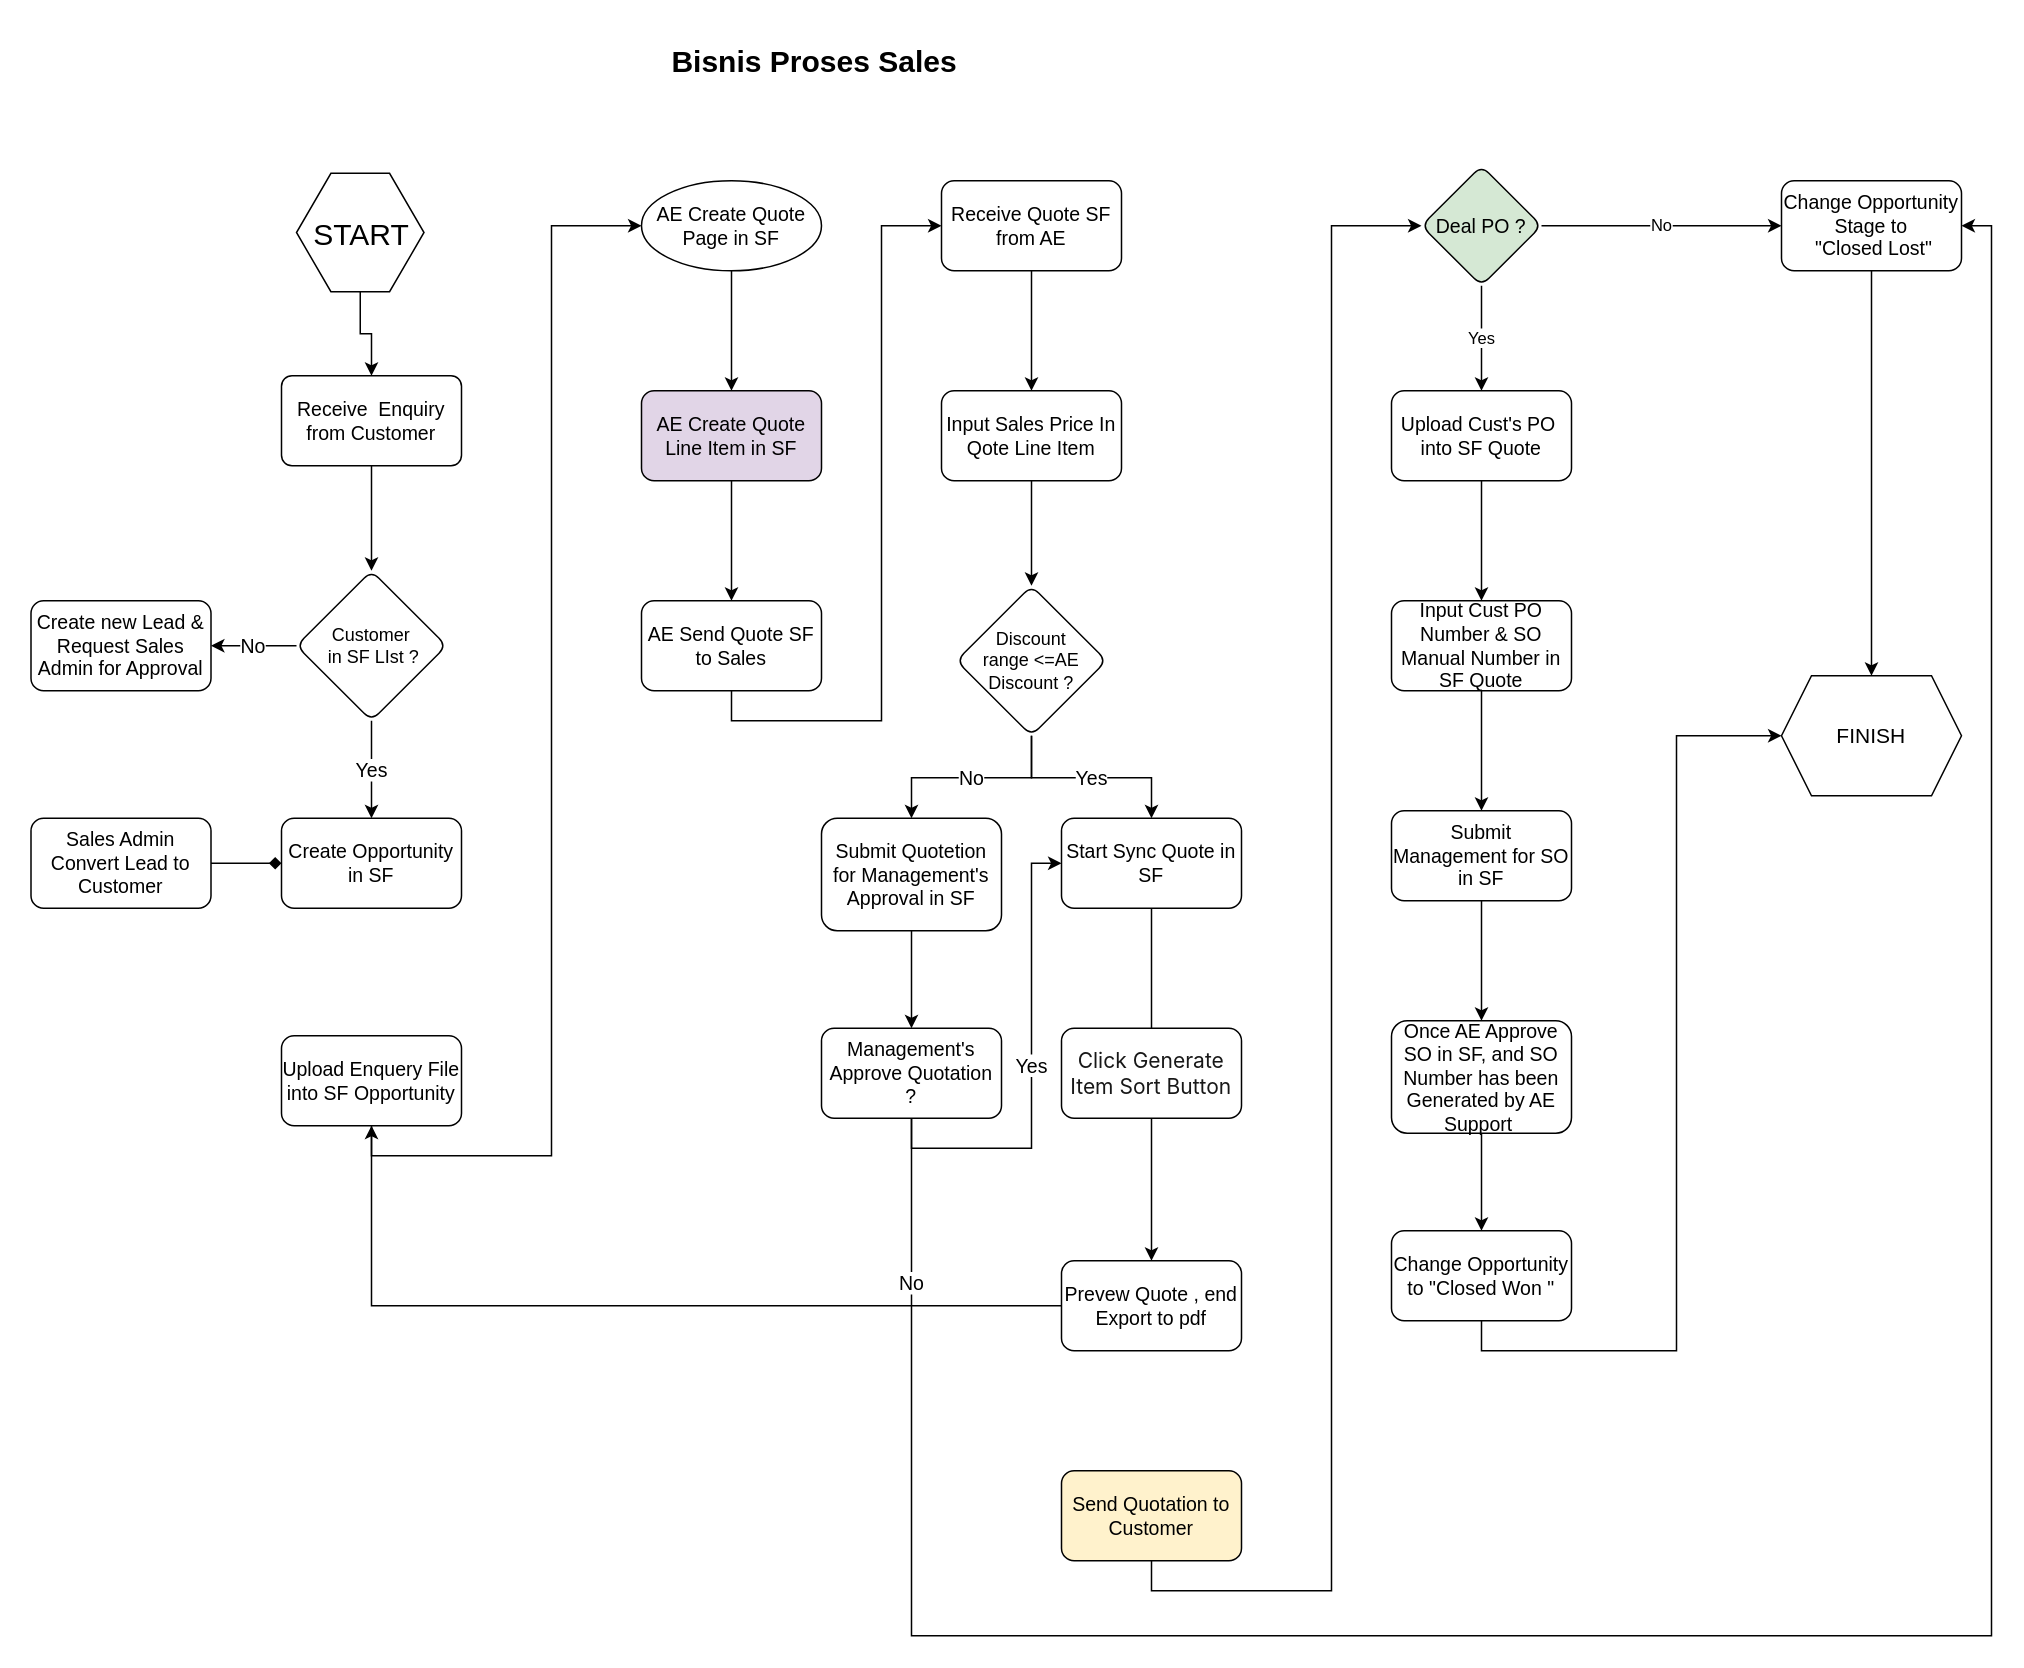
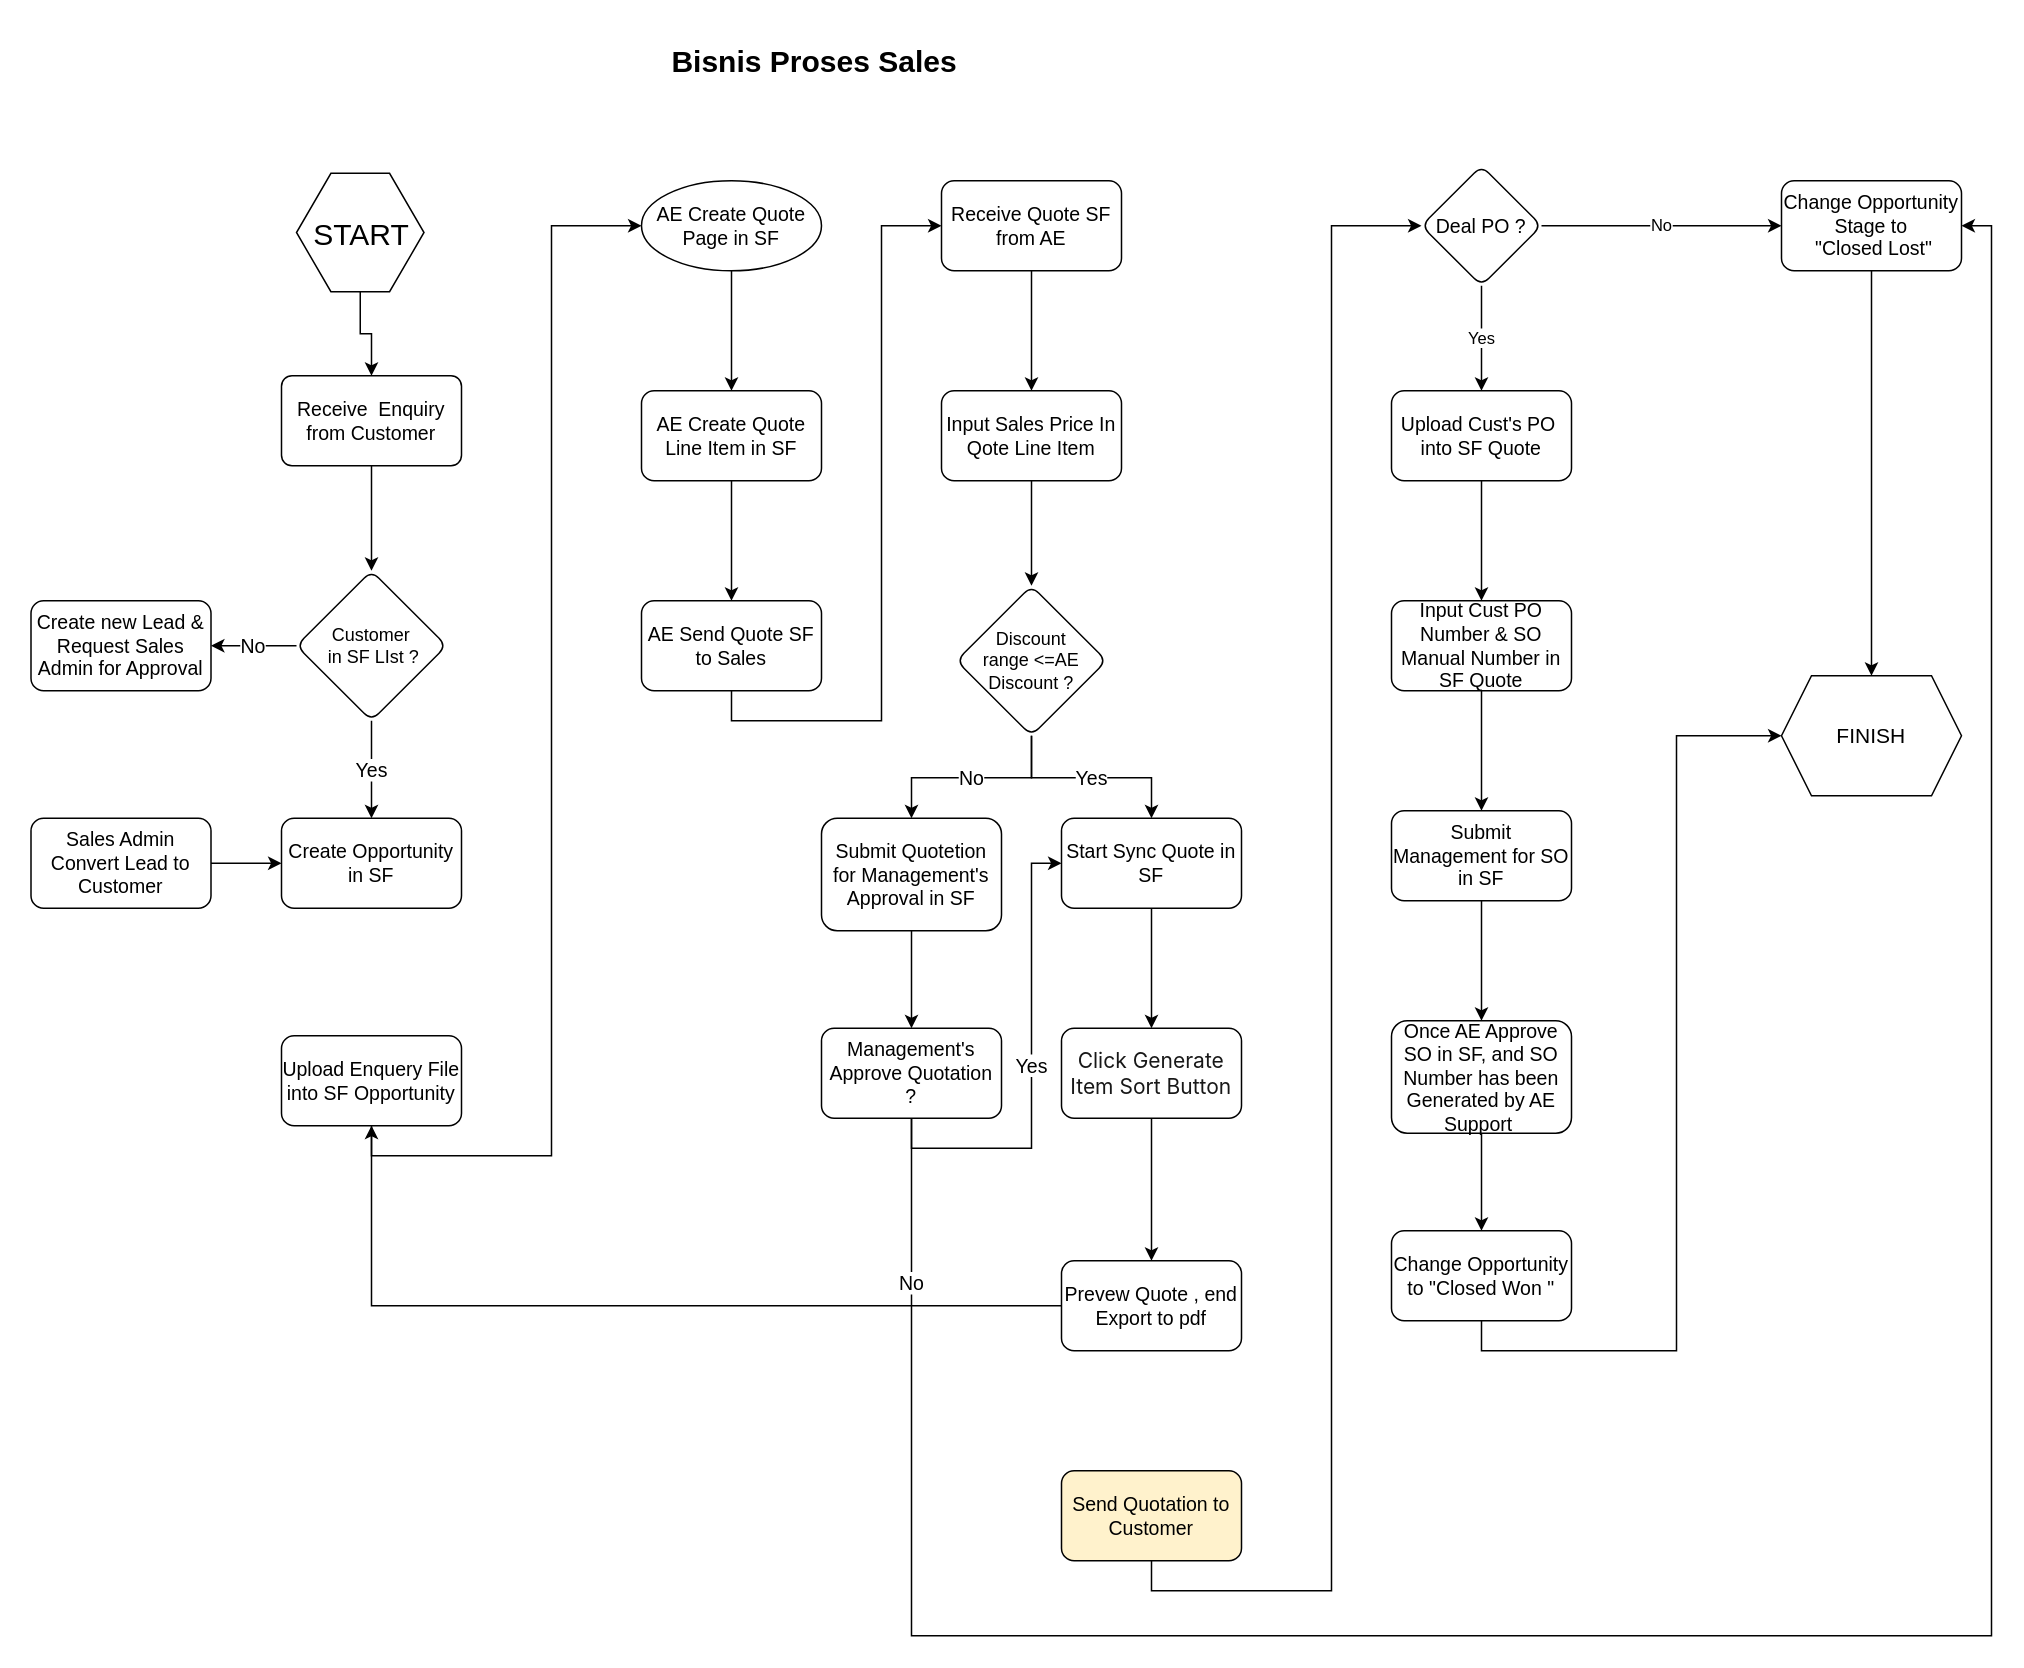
(1481, 226) -> (1481, 226)
(731, 436) -> (731, 436)
(269, 863) -> (270, 863)
(1151, 1021) -> (1151, 1017)
